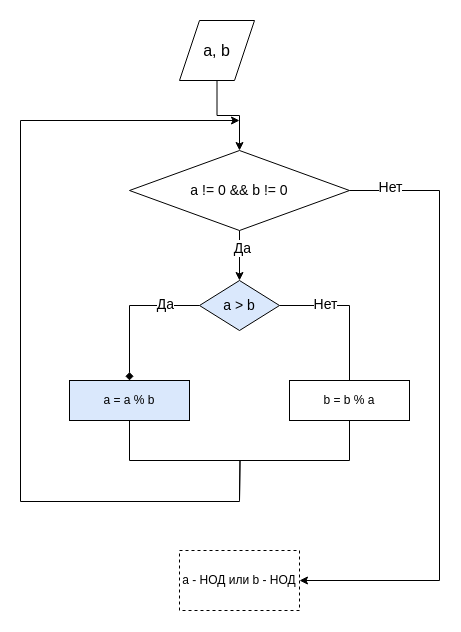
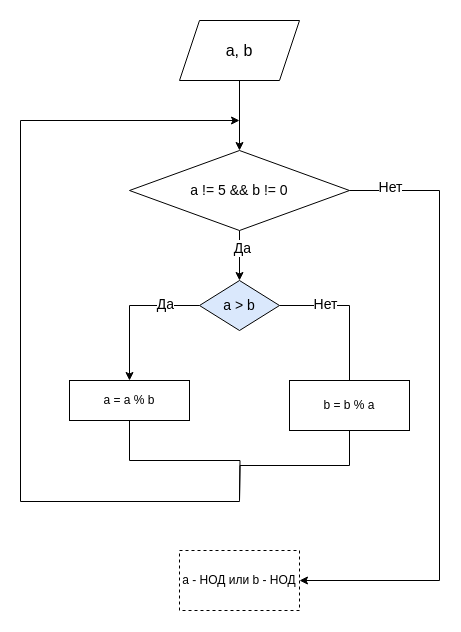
(217, 51) -> (240, 51)
(240, 191) -> (240, 191)
(130, 371) -> (130, 372)
(130, 401) -> (130, 401)
(350, 401) -> (350, 406)
